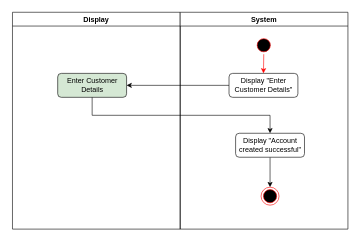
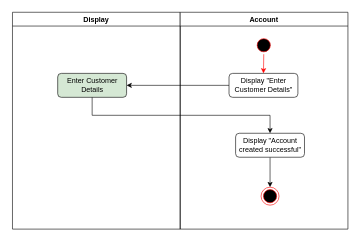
(264, 20) -> (264, 20)
